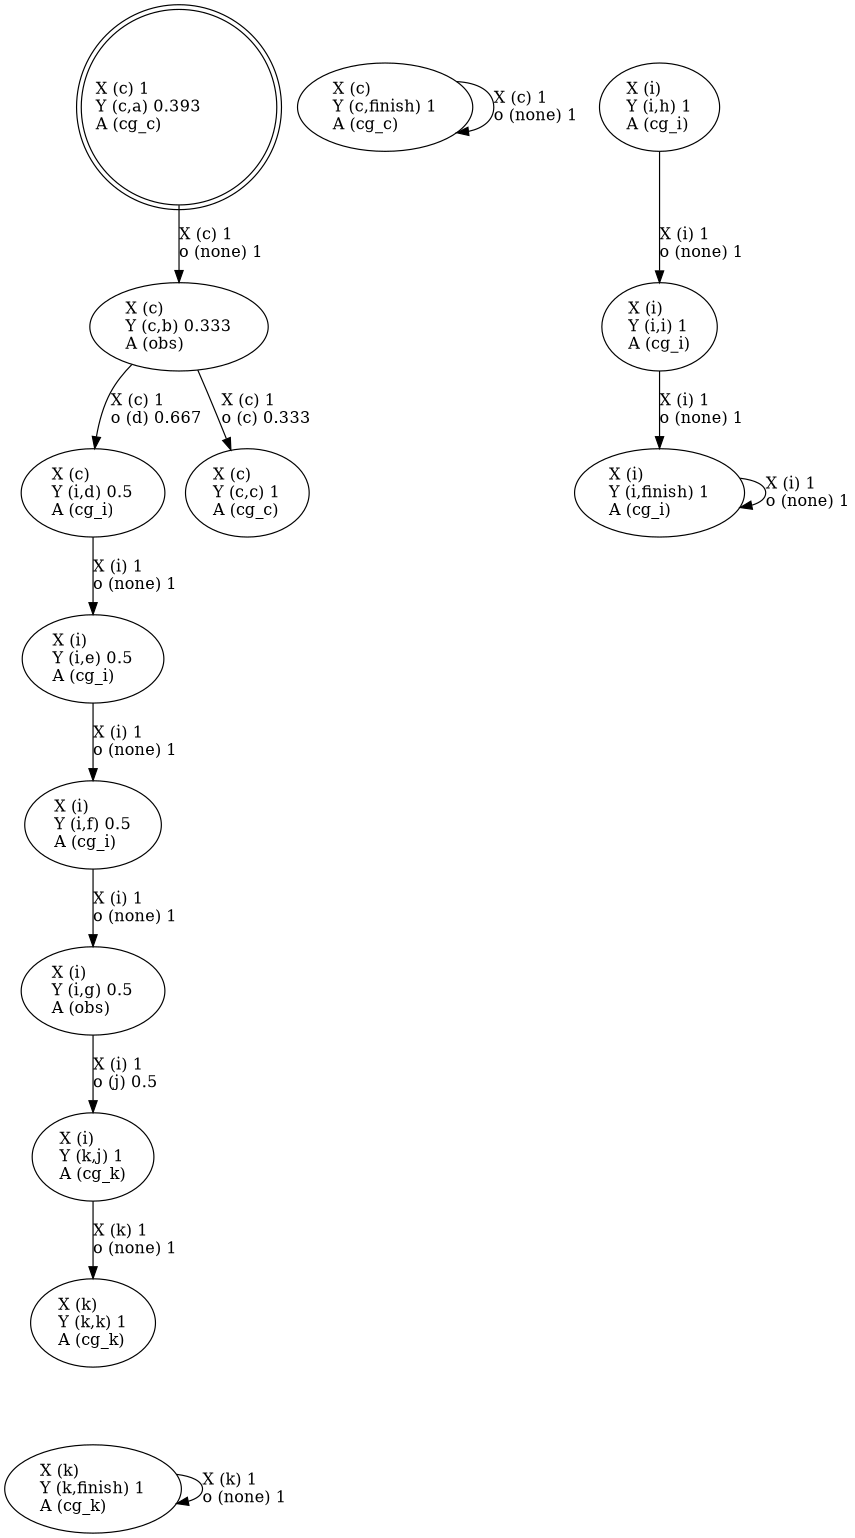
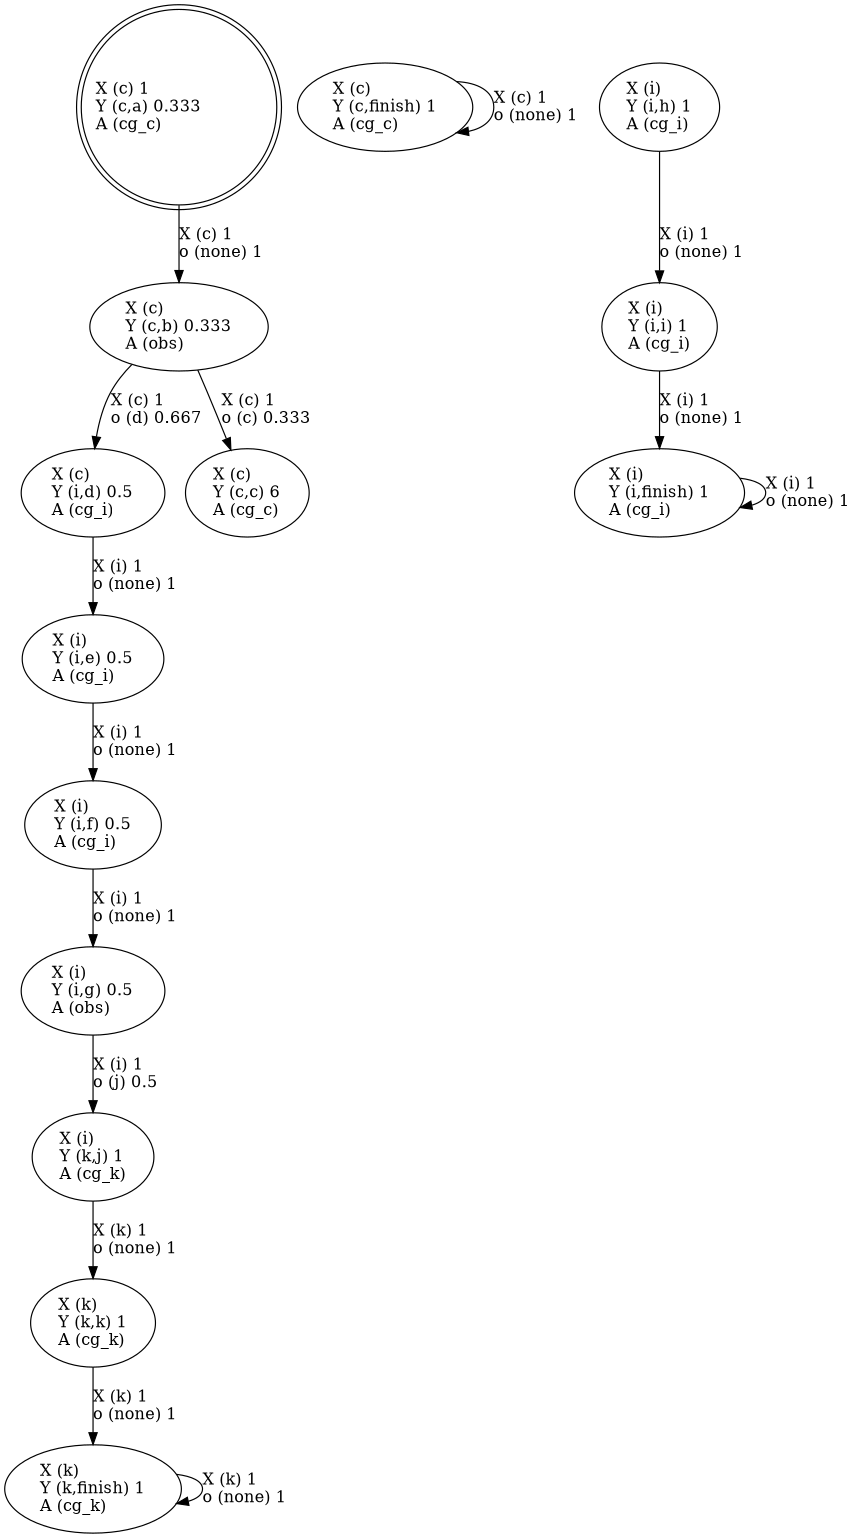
(179, 107) -> (179, 107)
(247, 493) -> (247, 493)
none -> (93, 1400)
